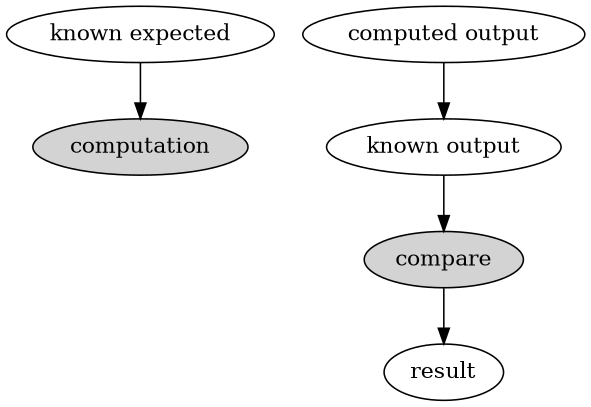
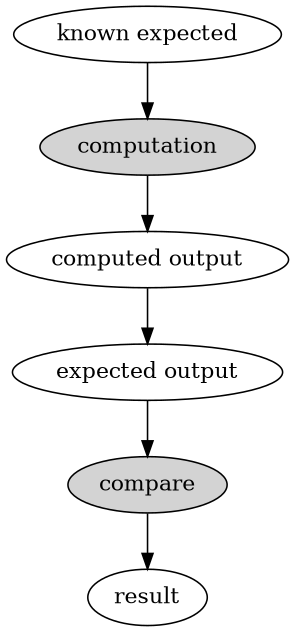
(444, 147) -> (148, 372)
none -> (148, 196)
